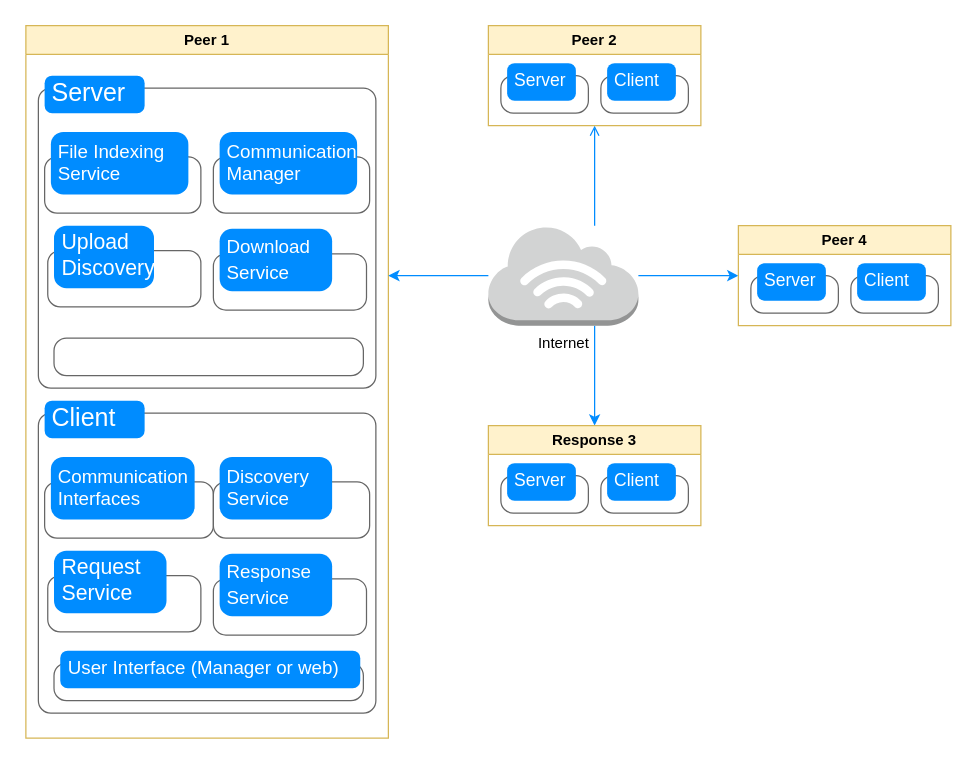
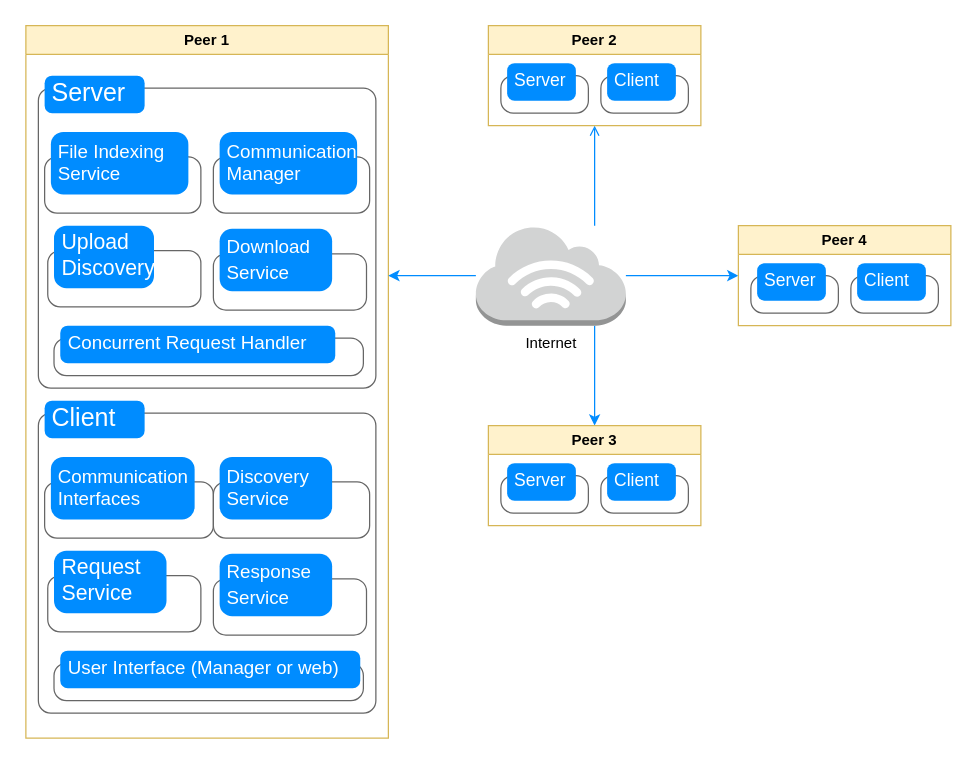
(563, 276) -> (551, 276)
none -> (198, 344)
(594, 441) -> (594, 441)
